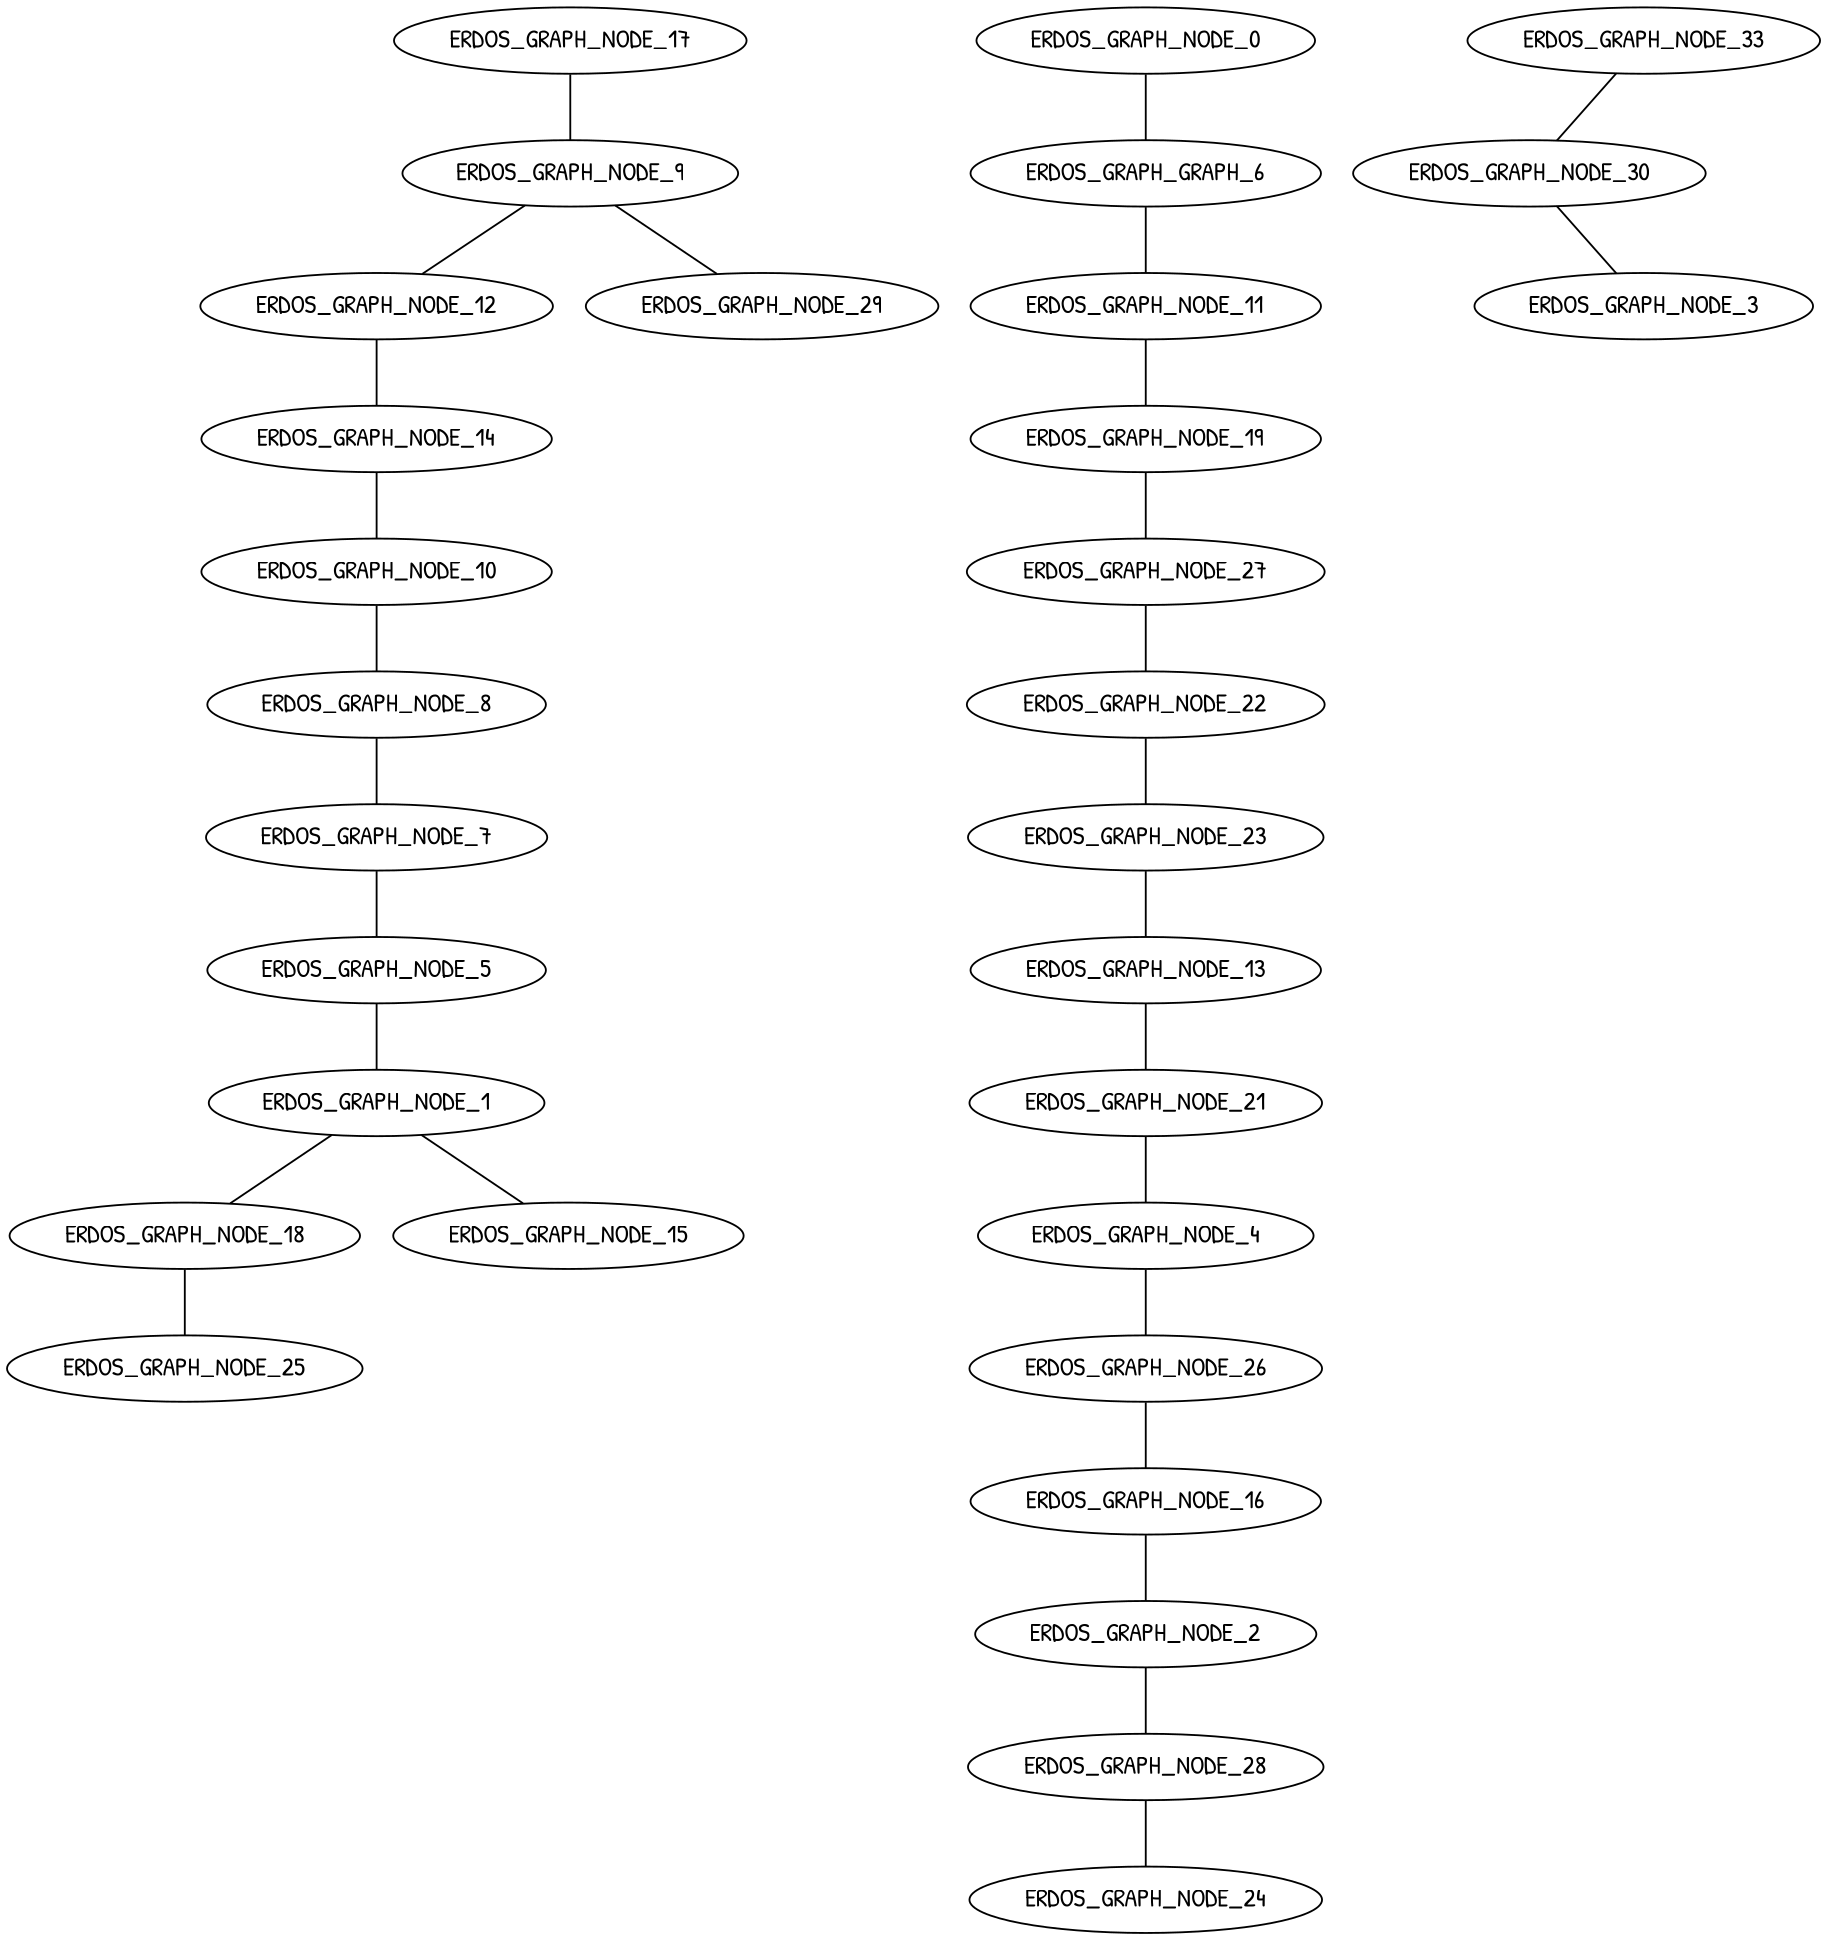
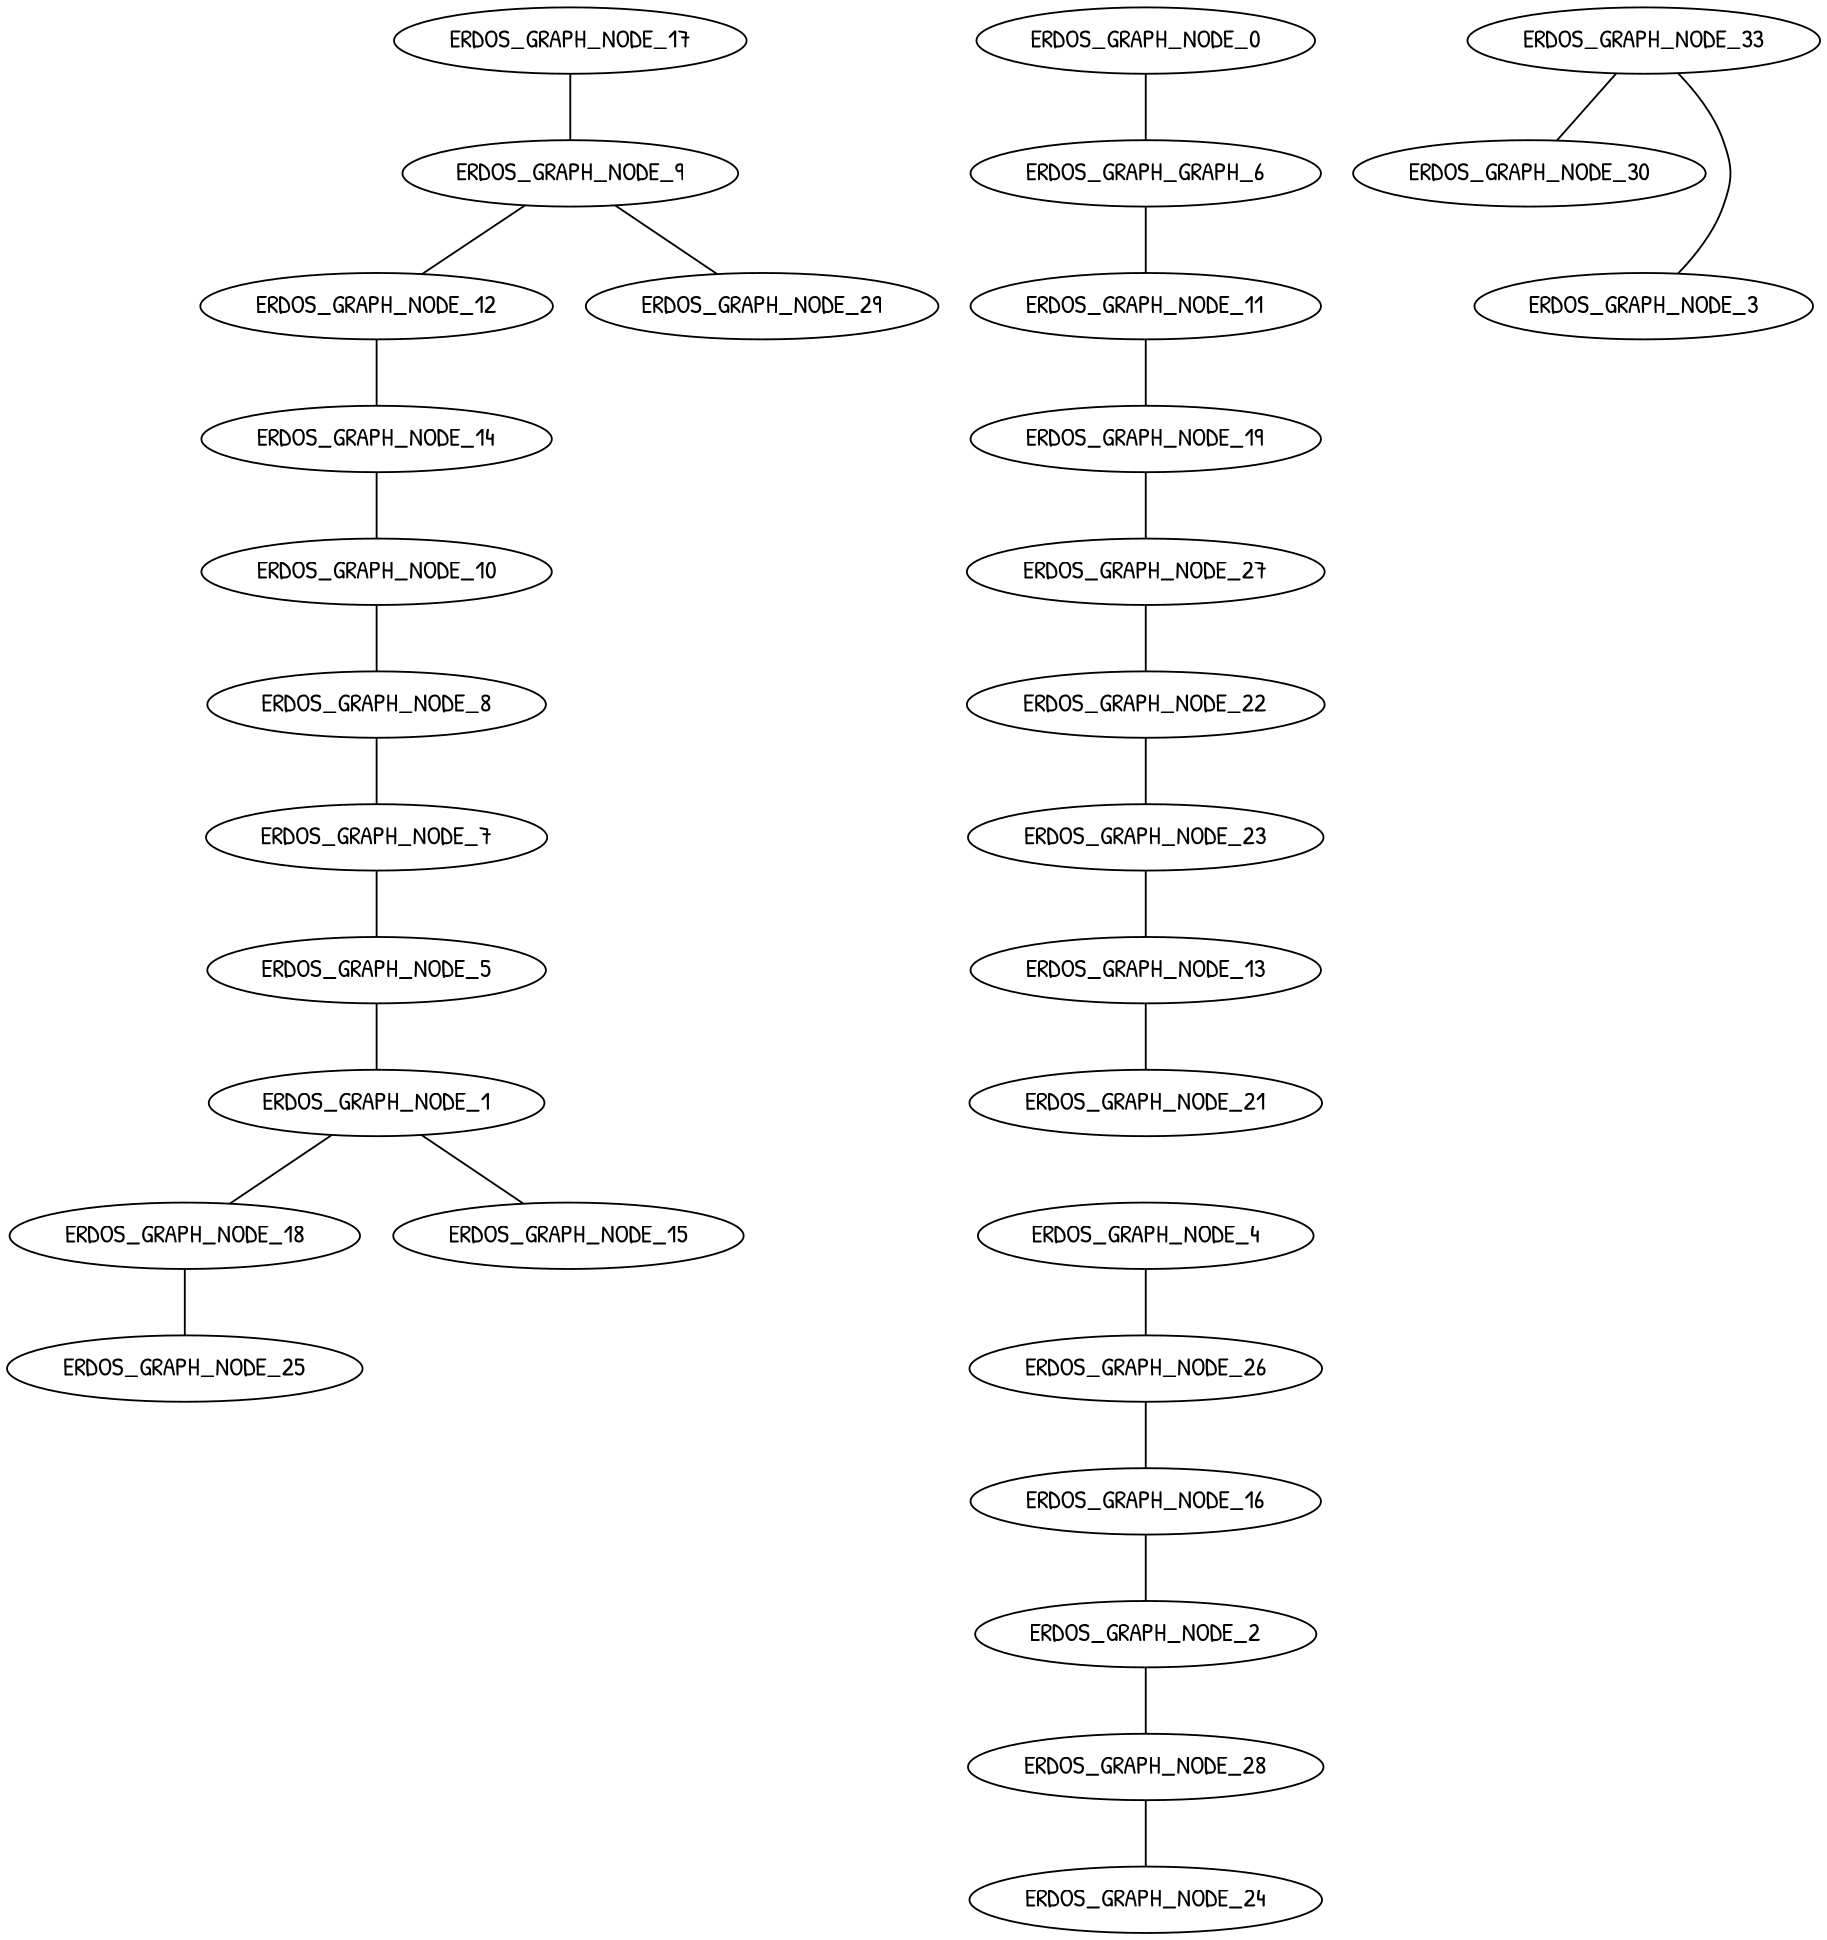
(1587, 240) -> (1730, 173)
(1146, 1170) -> none
